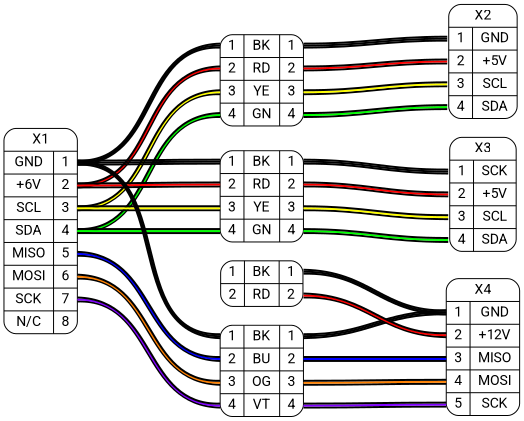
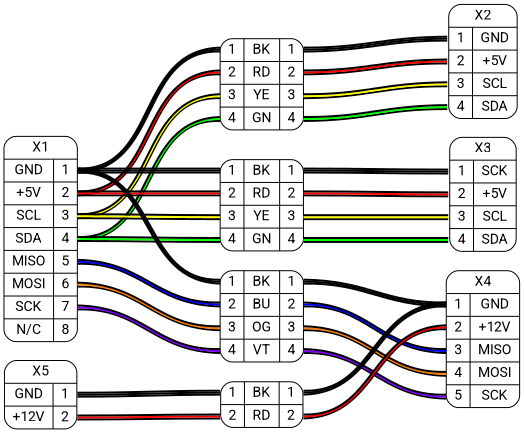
(29, 185) -> (29, 193)
none -> (41, 395)
